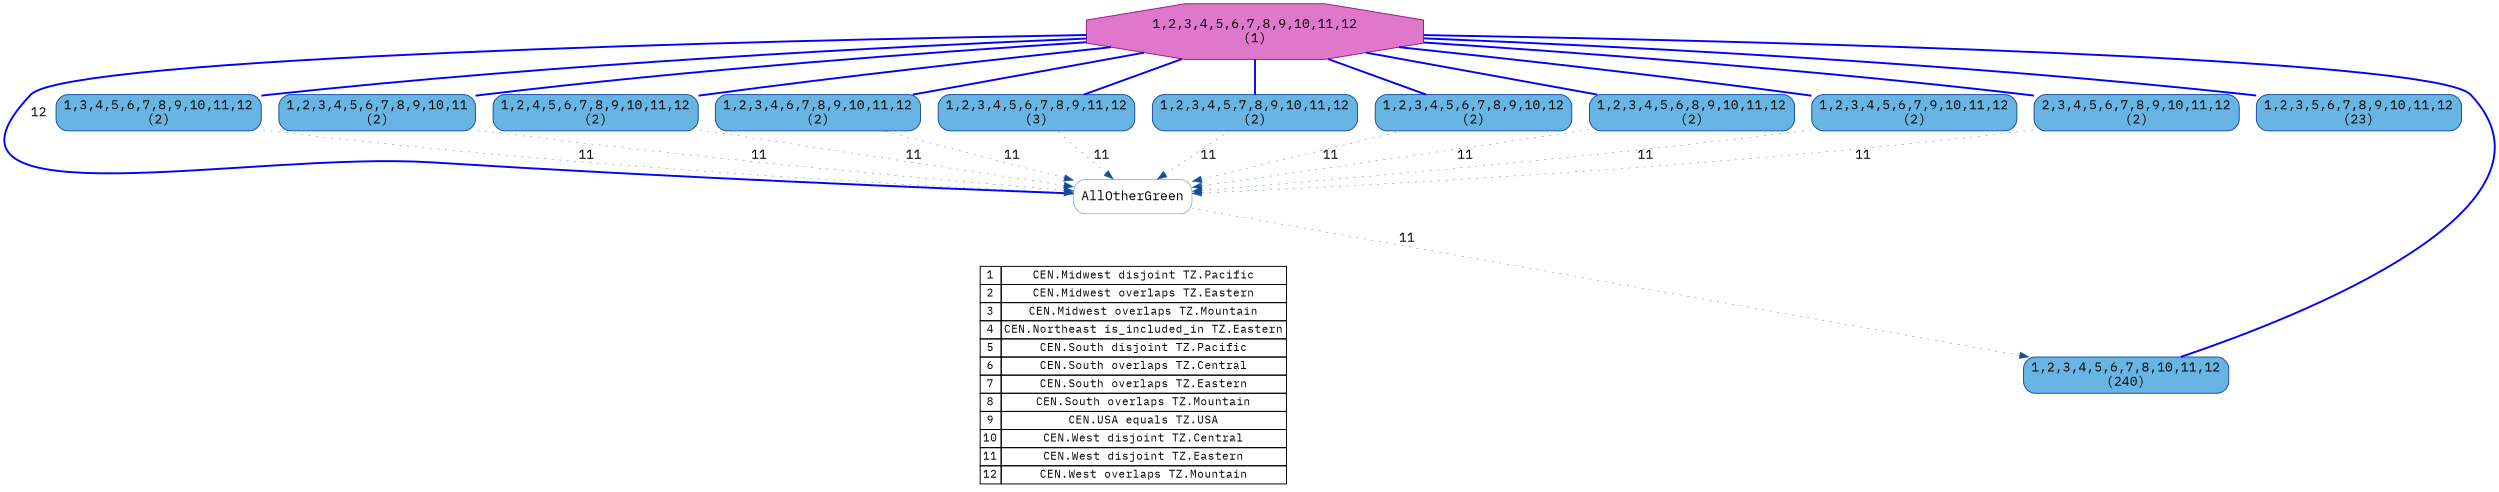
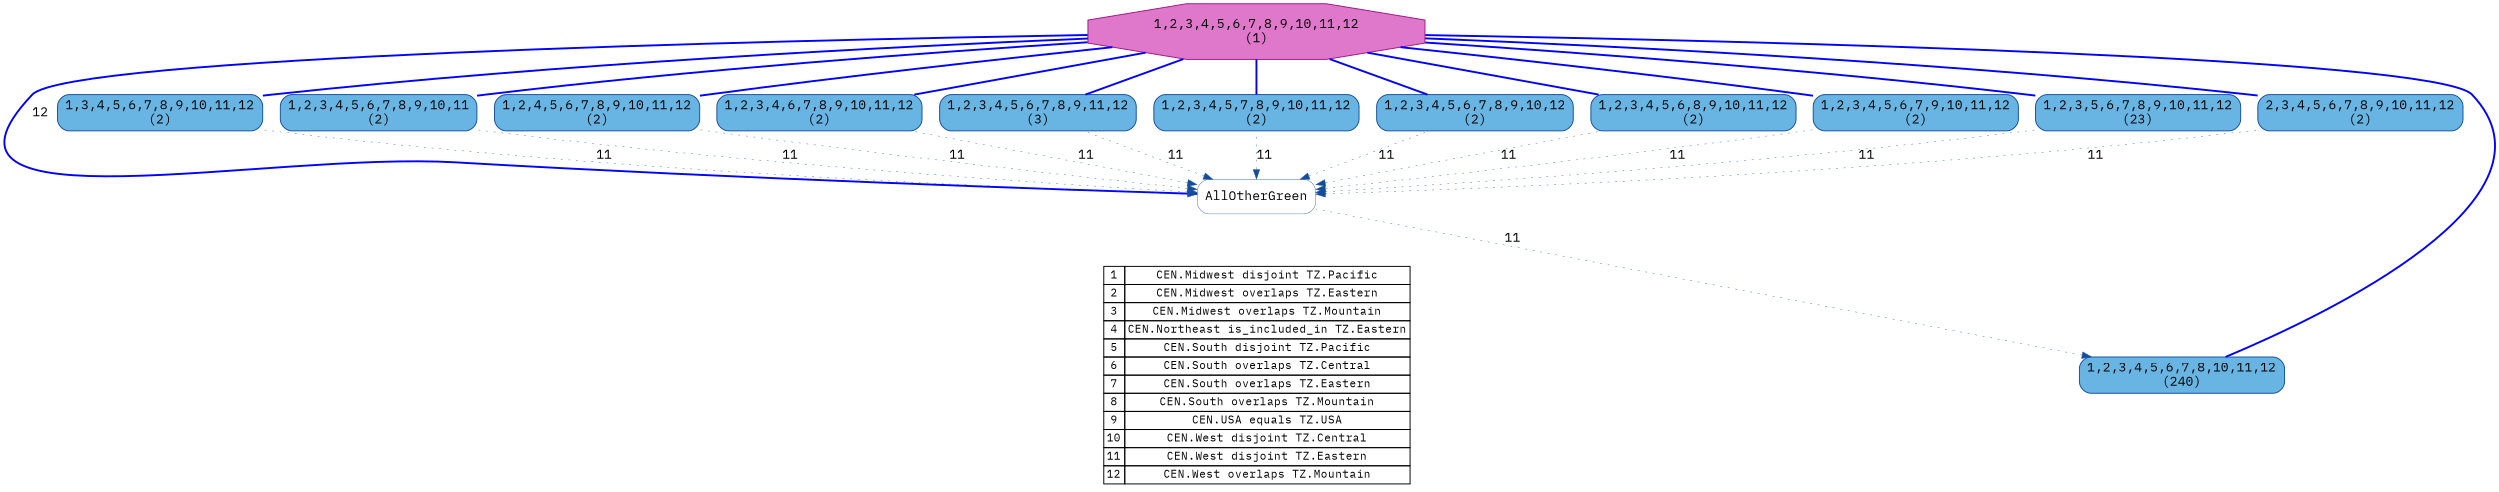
none -> (1681, 166)
